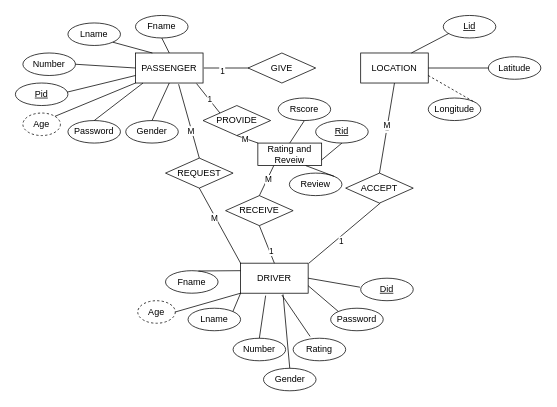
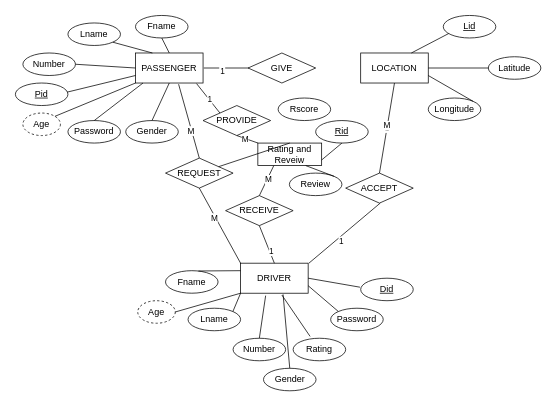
(450, 88) -> (450, 88)
(297, 132) -> (254, 155)
